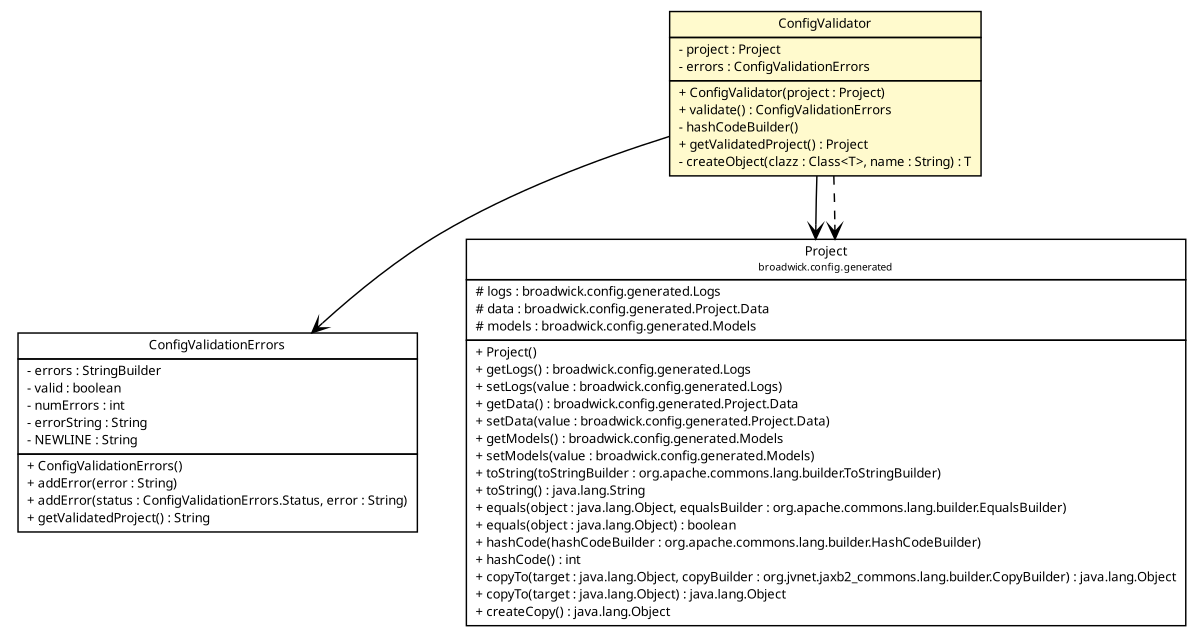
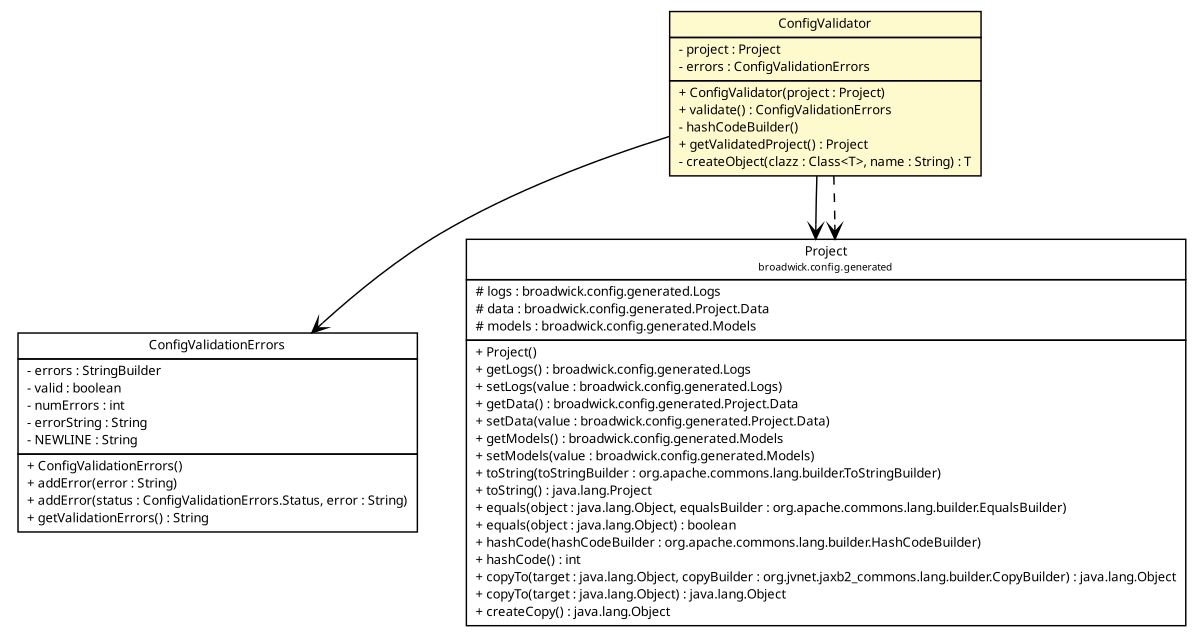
(561, 491) -> (564, 491)
(119, 518) -> (118, 518)
